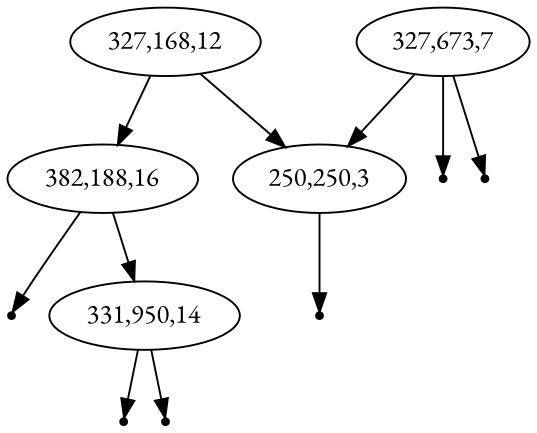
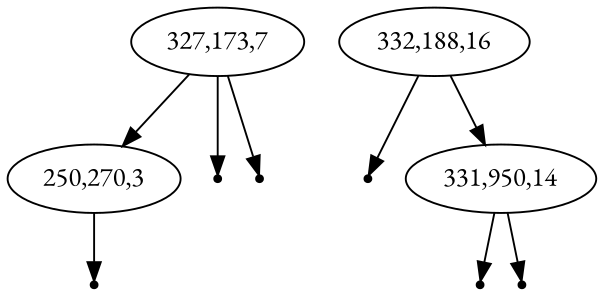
(166, 42) -> none
(443, 42) -> (218, 42)
(103, 179) -> (434, 42)
(320, 179) -> (94, 179)
